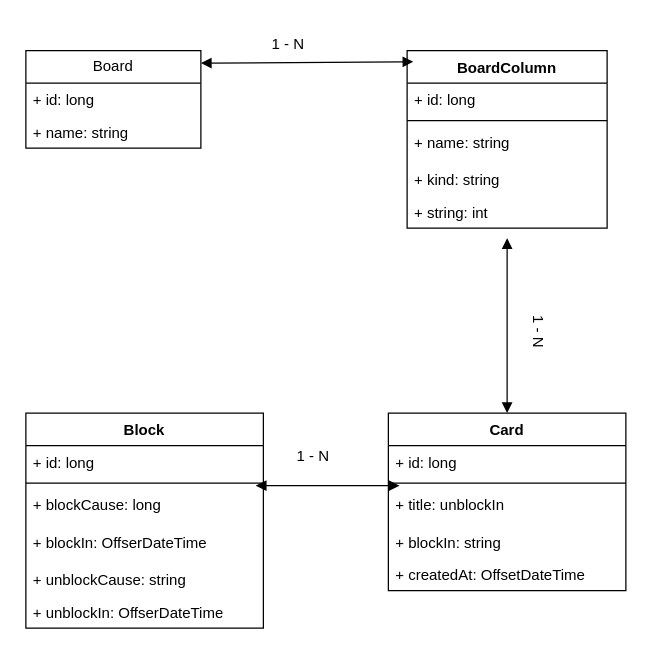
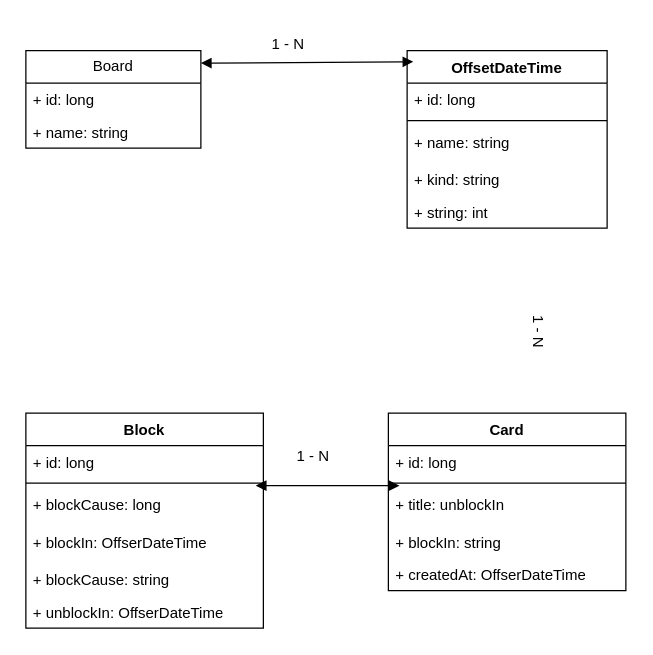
(507, 68) -> (507, 68)
(507, 326) -> none
(501, 576) -> (501, 576)
(116, 581) -> (107, 581)
